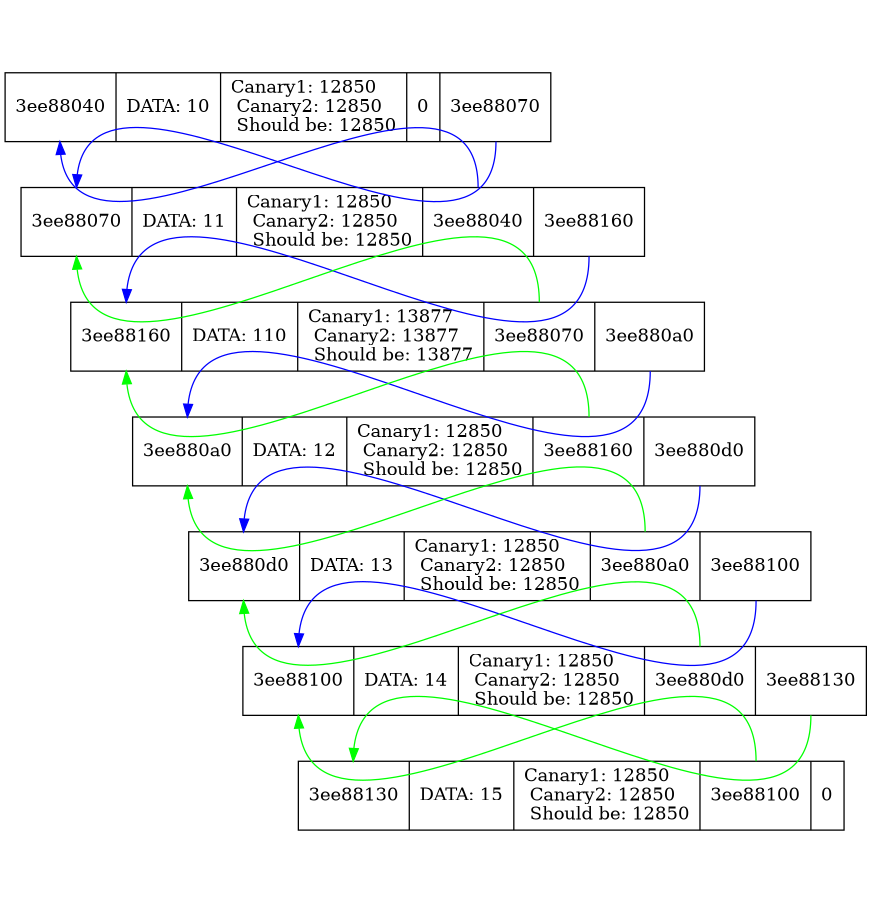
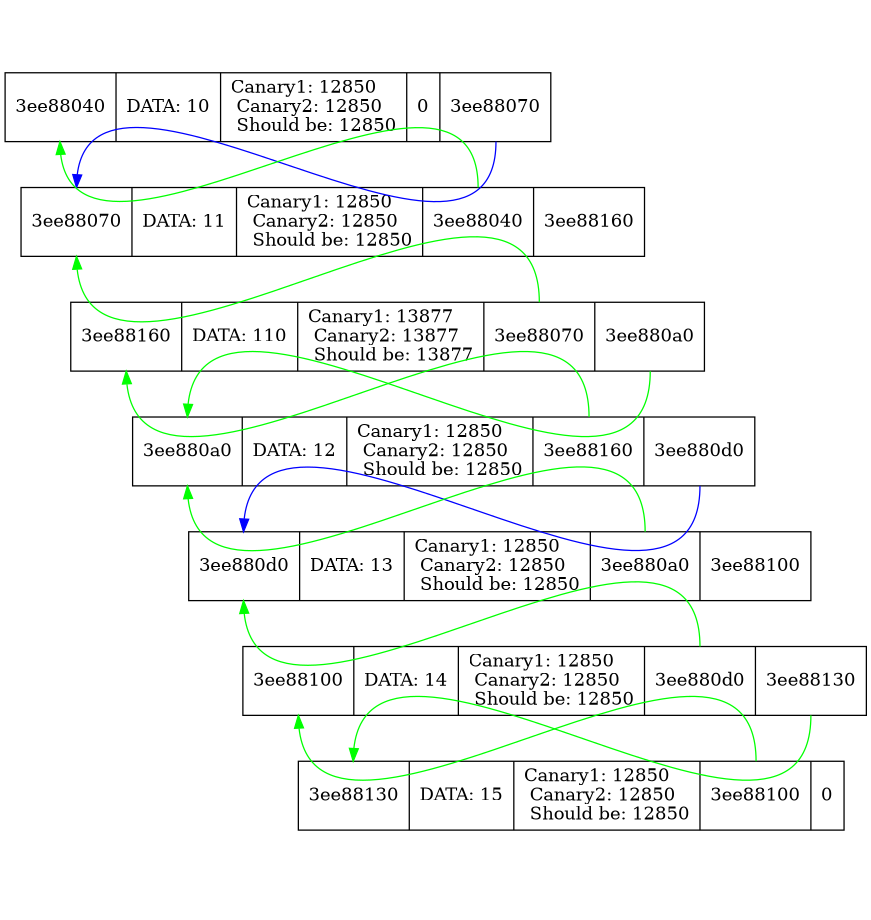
(263, 166) -> (263, 166)
(364, 281) -> none
(425, 396) -> (425, 396)
(533, 626) -> none
